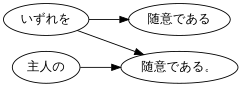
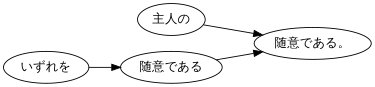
(106, 41) -> (235, 57)
